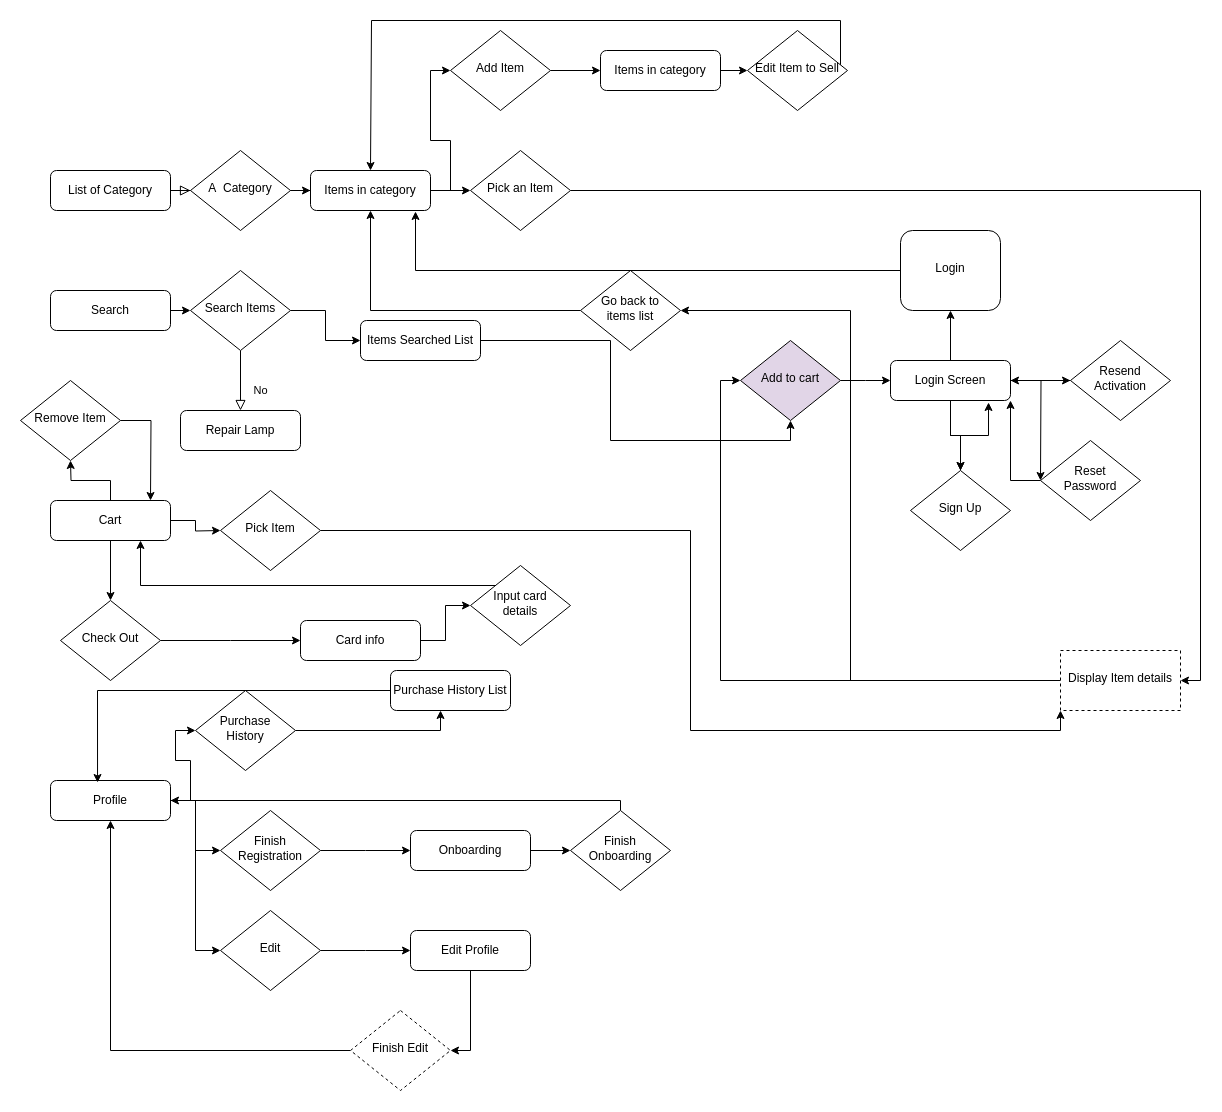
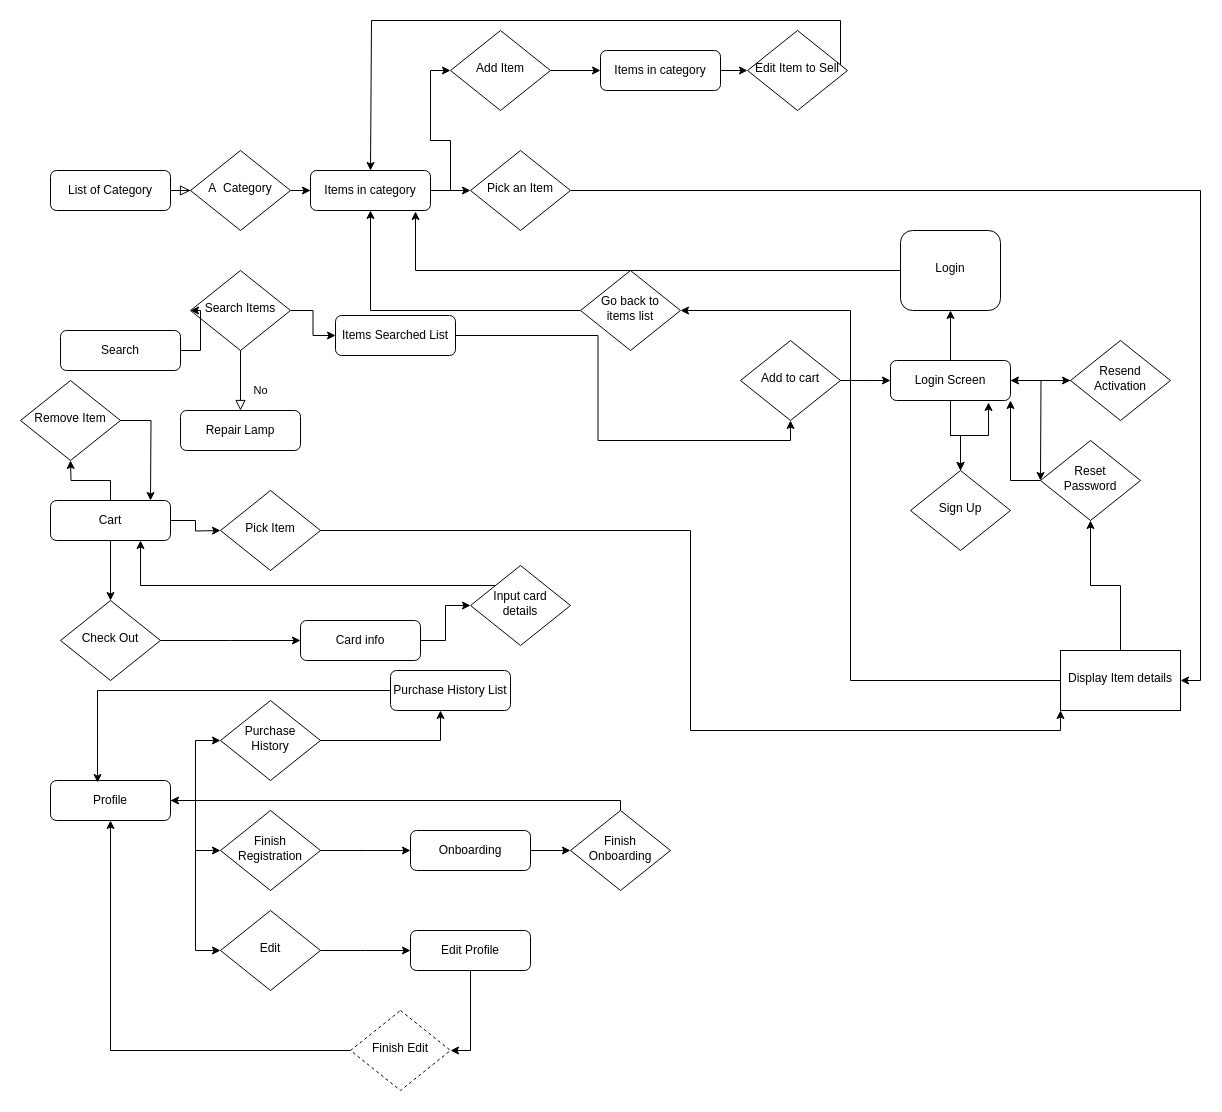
(111, 311) -> (121, 351)
(421, 341) -> (396, 336)
(791, 381) -> (791, 381)
(721, 589) -> (1110, 586)
(1121, 681) -> (1121, 681)
(246, 731) -> (271, 741)
